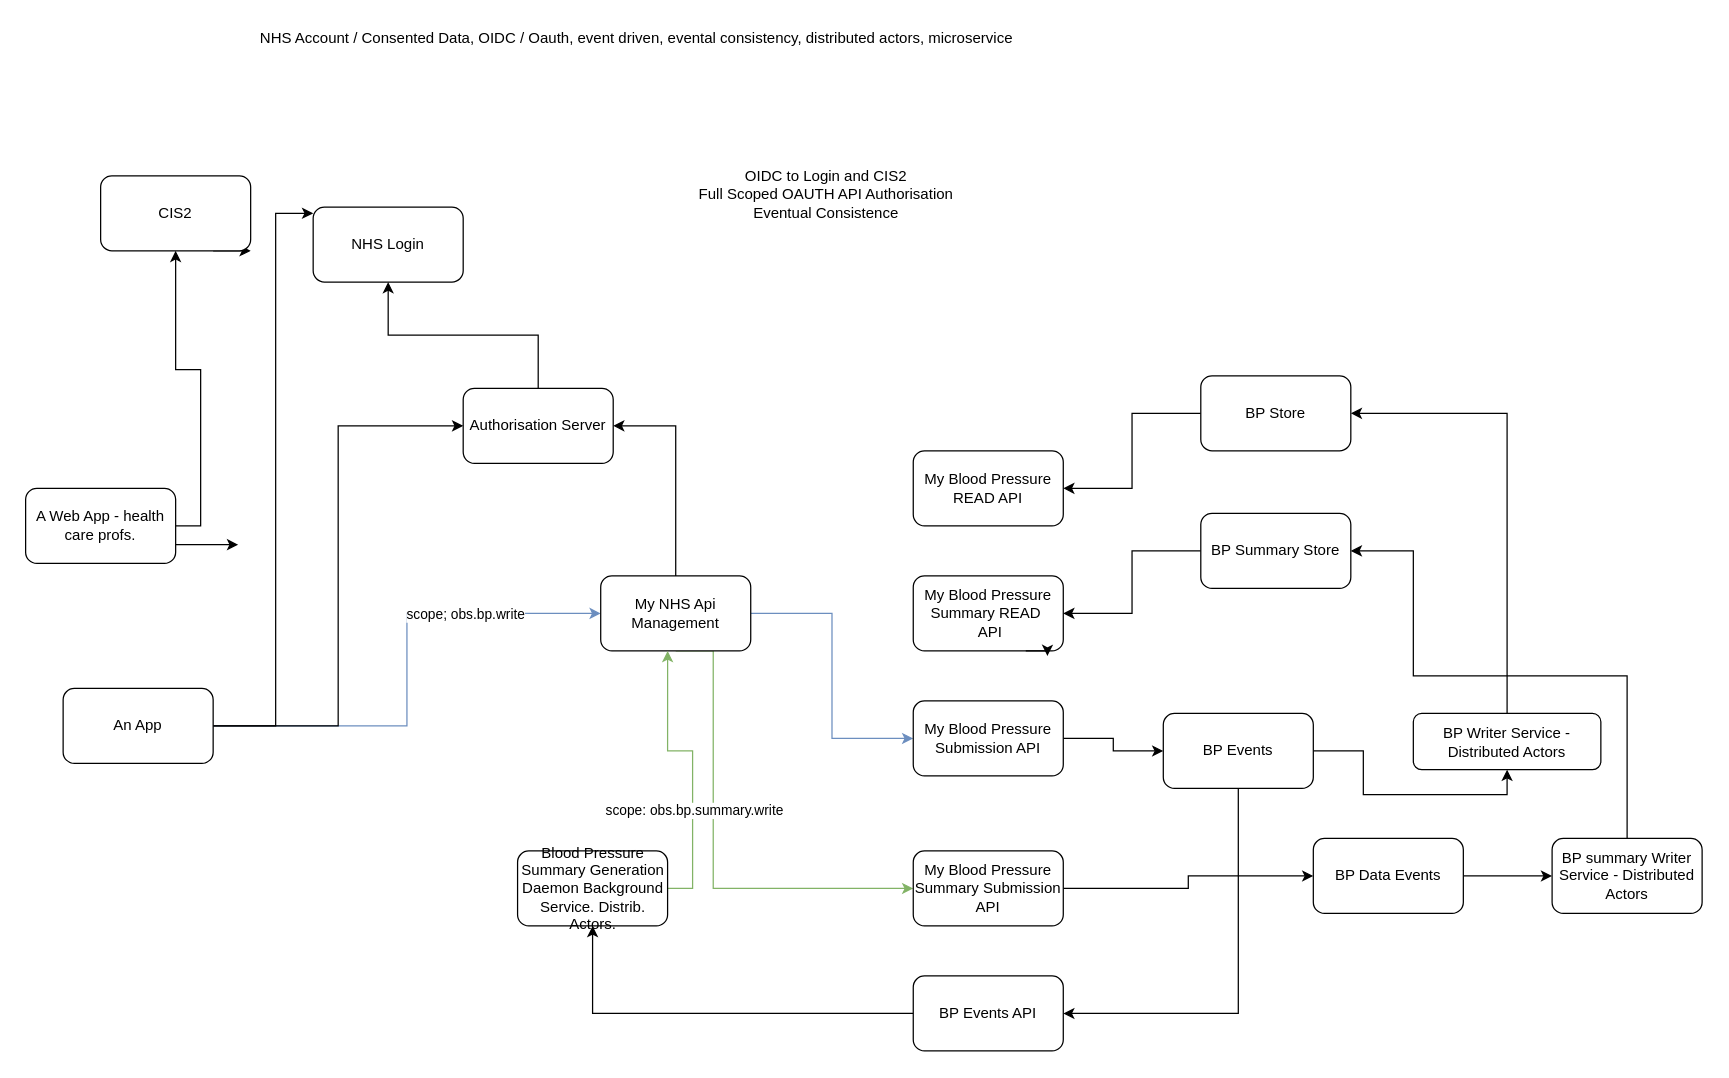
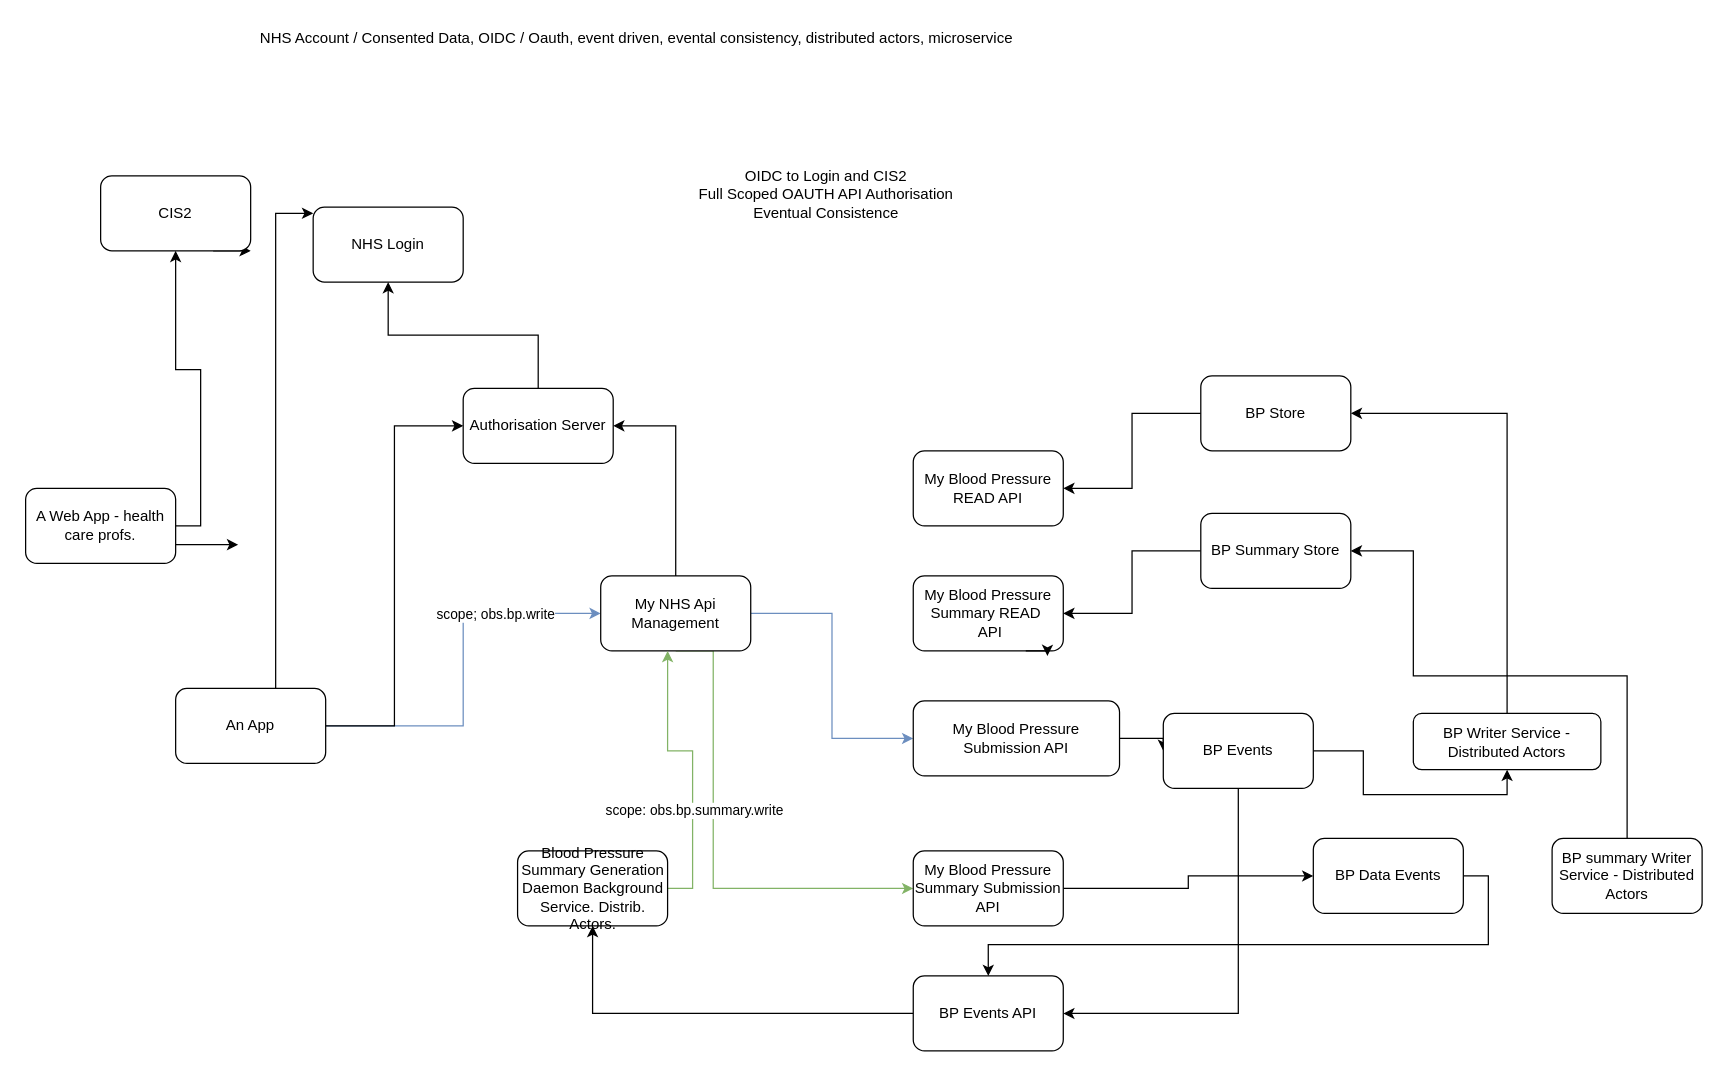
(138, 726) -> (251, 726)
(988, 738) -> (1016, 738)
(1515, 876) -> (1262, 944)
